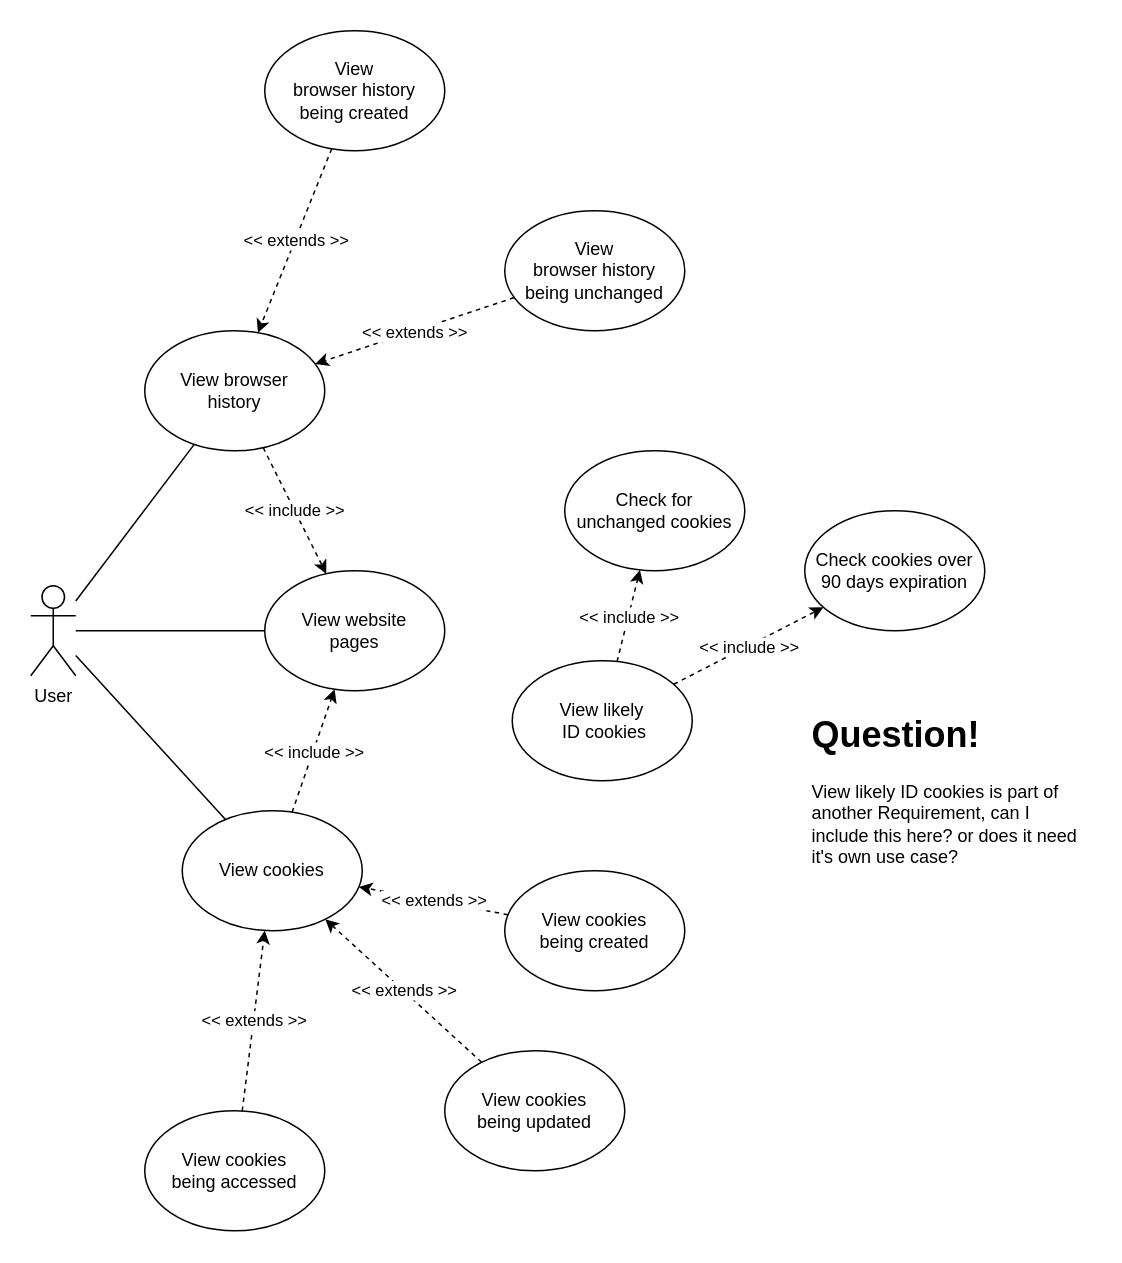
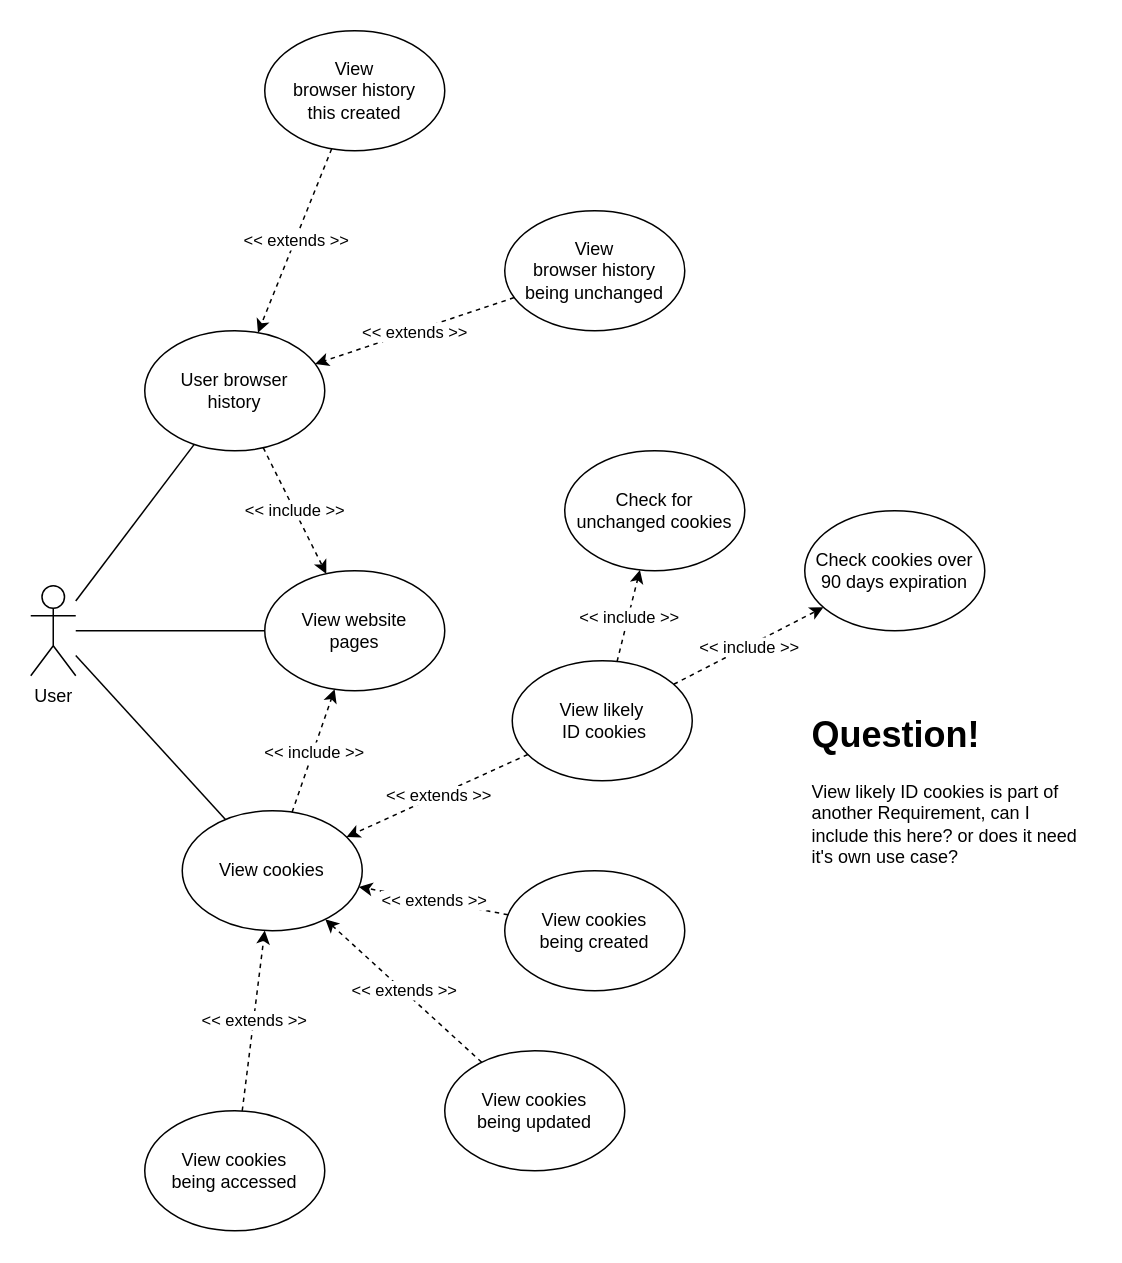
(355, 91) -> (355, 91)
(235, 391) -> (235, 391)
none -> (476, 778)
